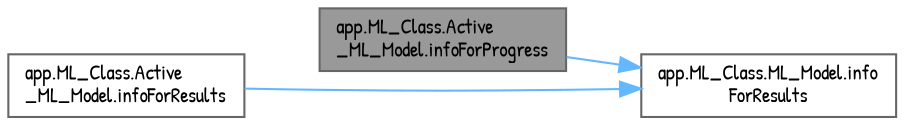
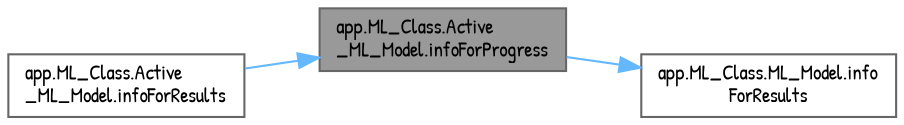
(432, 91) -> (272, 65)
